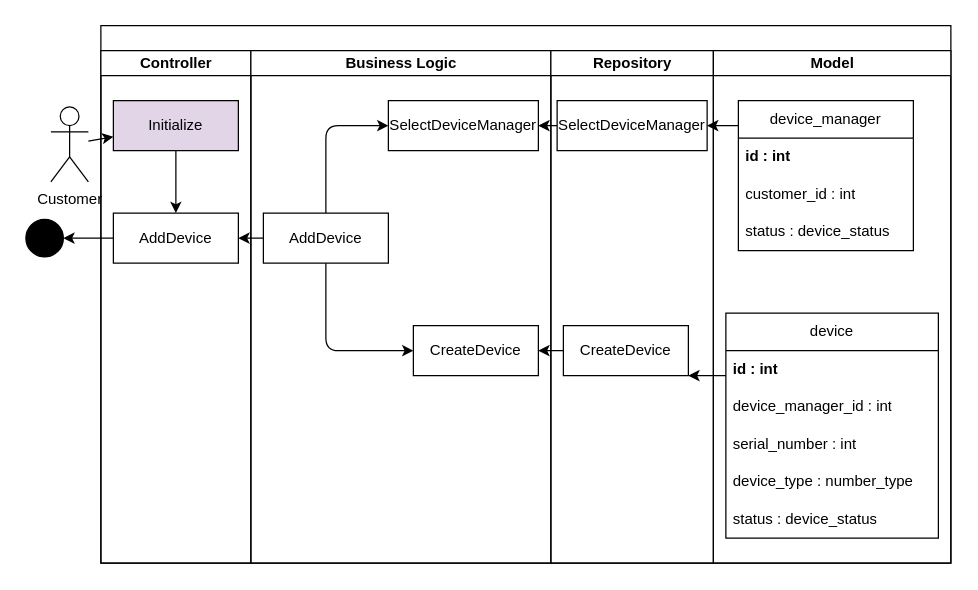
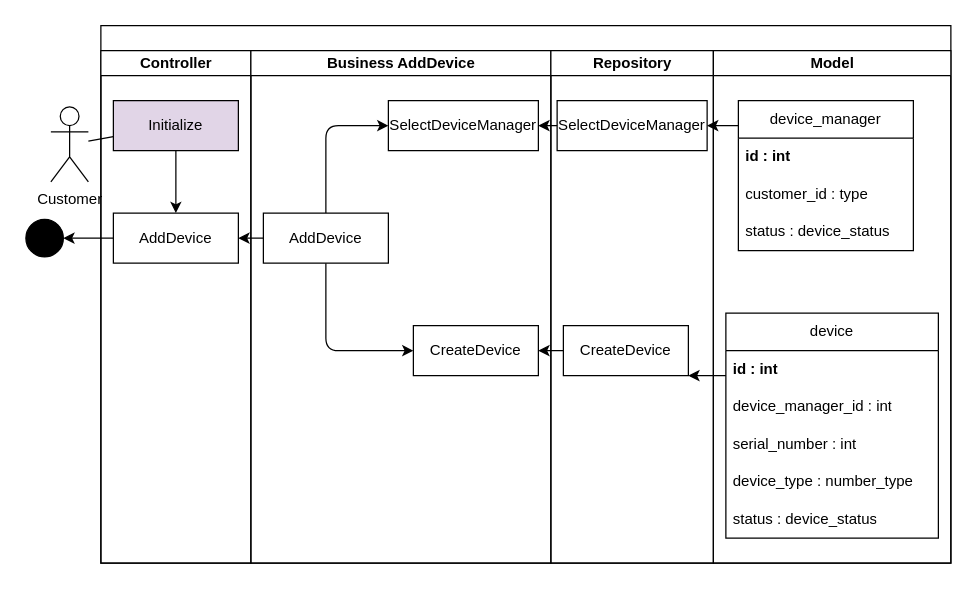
(401, 63) -> (401, 63)
(104, 138) -> (107, 138)
(807, 194) -> (813, 194)
